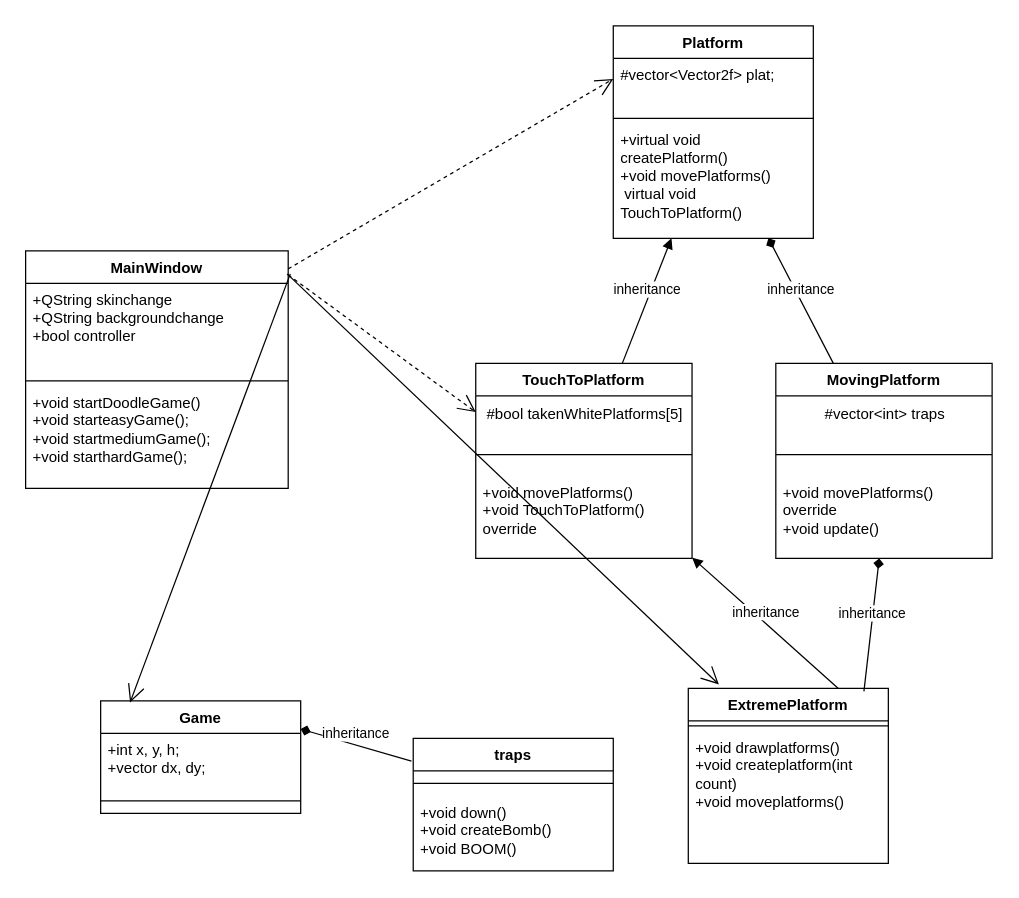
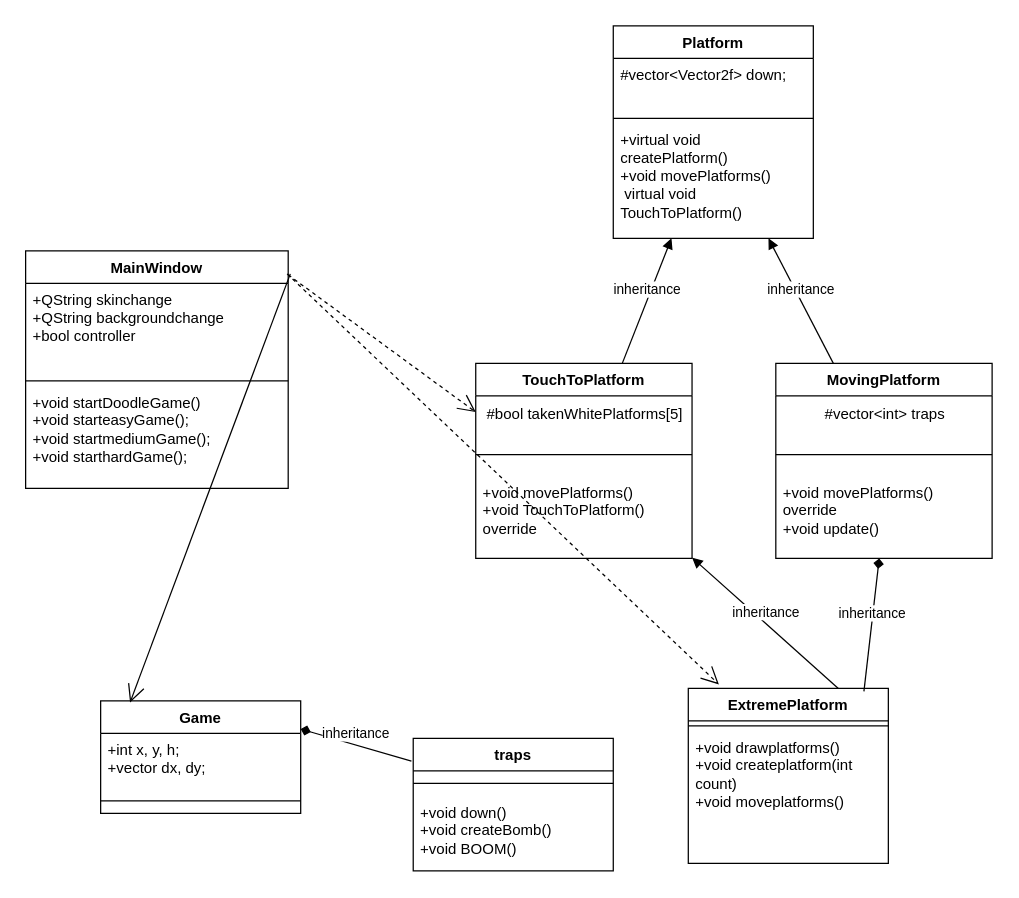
(711, 76) -> (713, 76)
(449, 175) -> none
(773, 248) -> (773, 248)
(598, 569) -> (598, 569)
